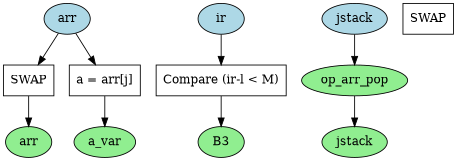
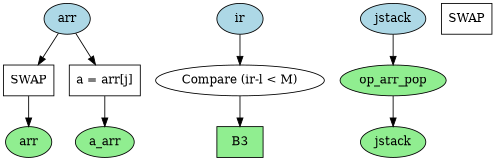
(221, 80) -> (240, 80)
(105, 142) -> (105, 142)
(221, 142) -> (240, 142)
